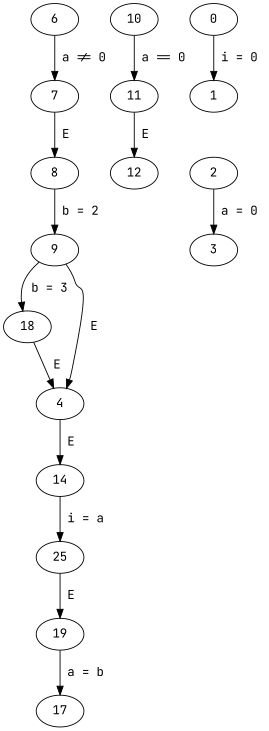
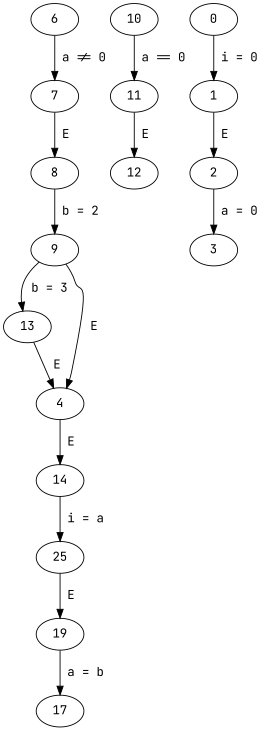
none -> (214, 130)
(27, 327) -> (27, 327)
